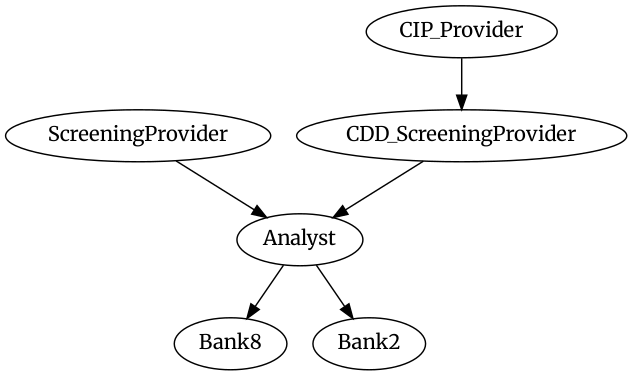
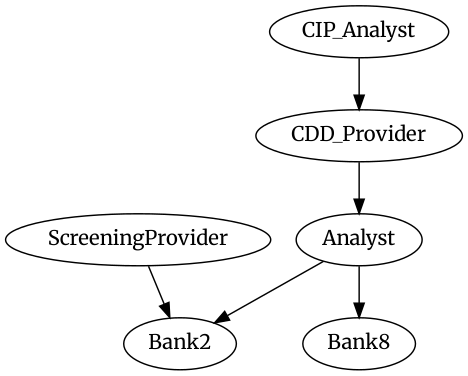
(462, 32) -> (359, 32)
(462, 136) -> (359, 136)
(215, 185) -> (156, 285)
